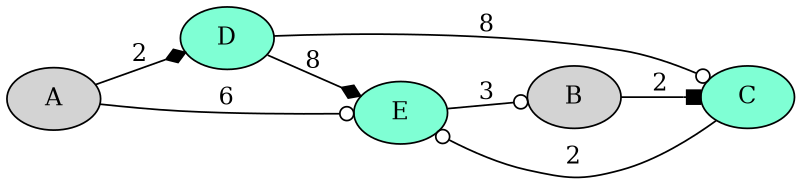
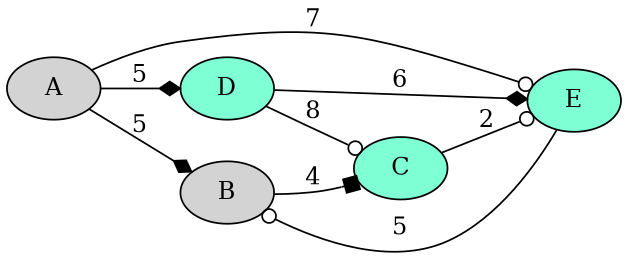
(141, 55) -> (141, 75)
(314, 62) -> (401, 81)
(661, 84) -> (314, 178)
(487, 93) -> (401, 228)
(227, 98) -> (314, 20)
none -> (131, 135)
